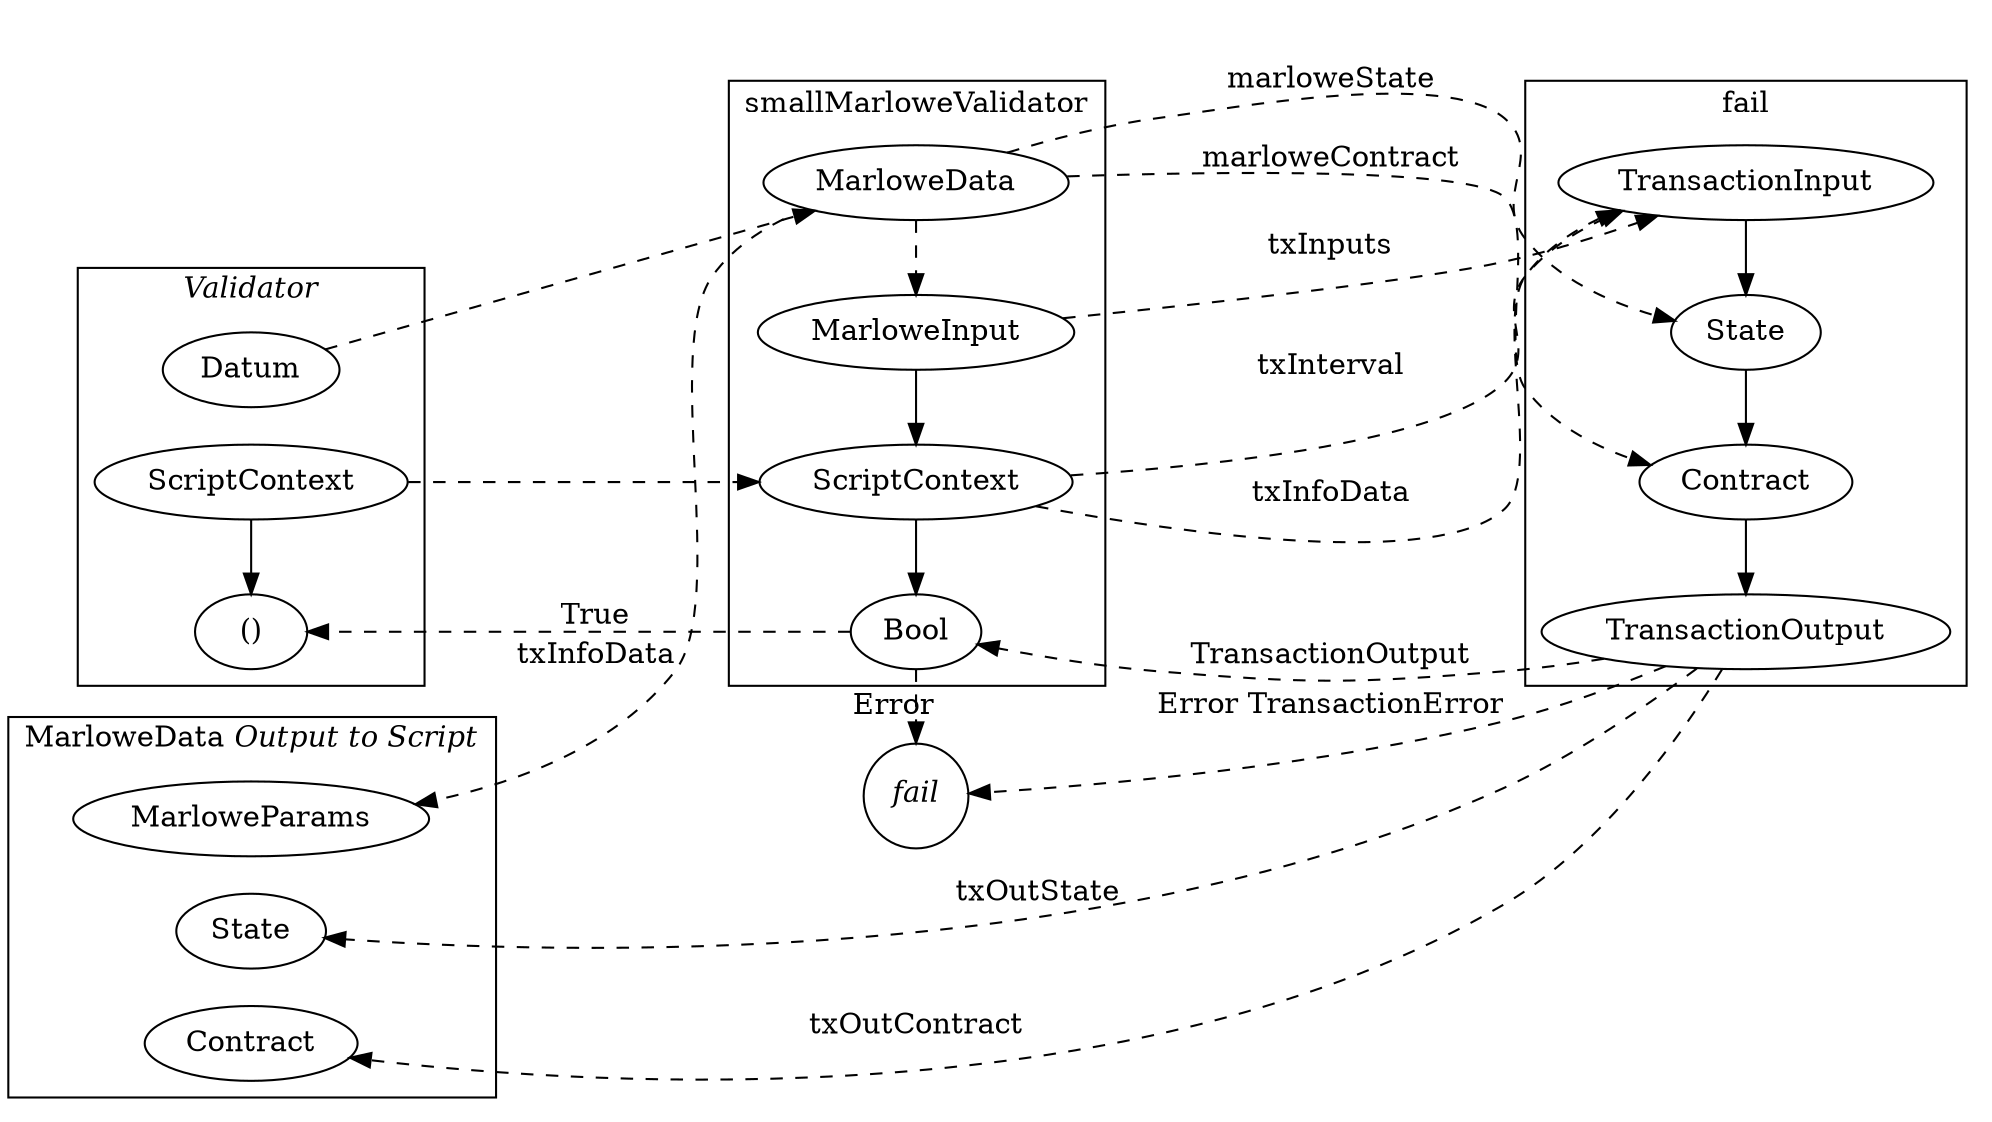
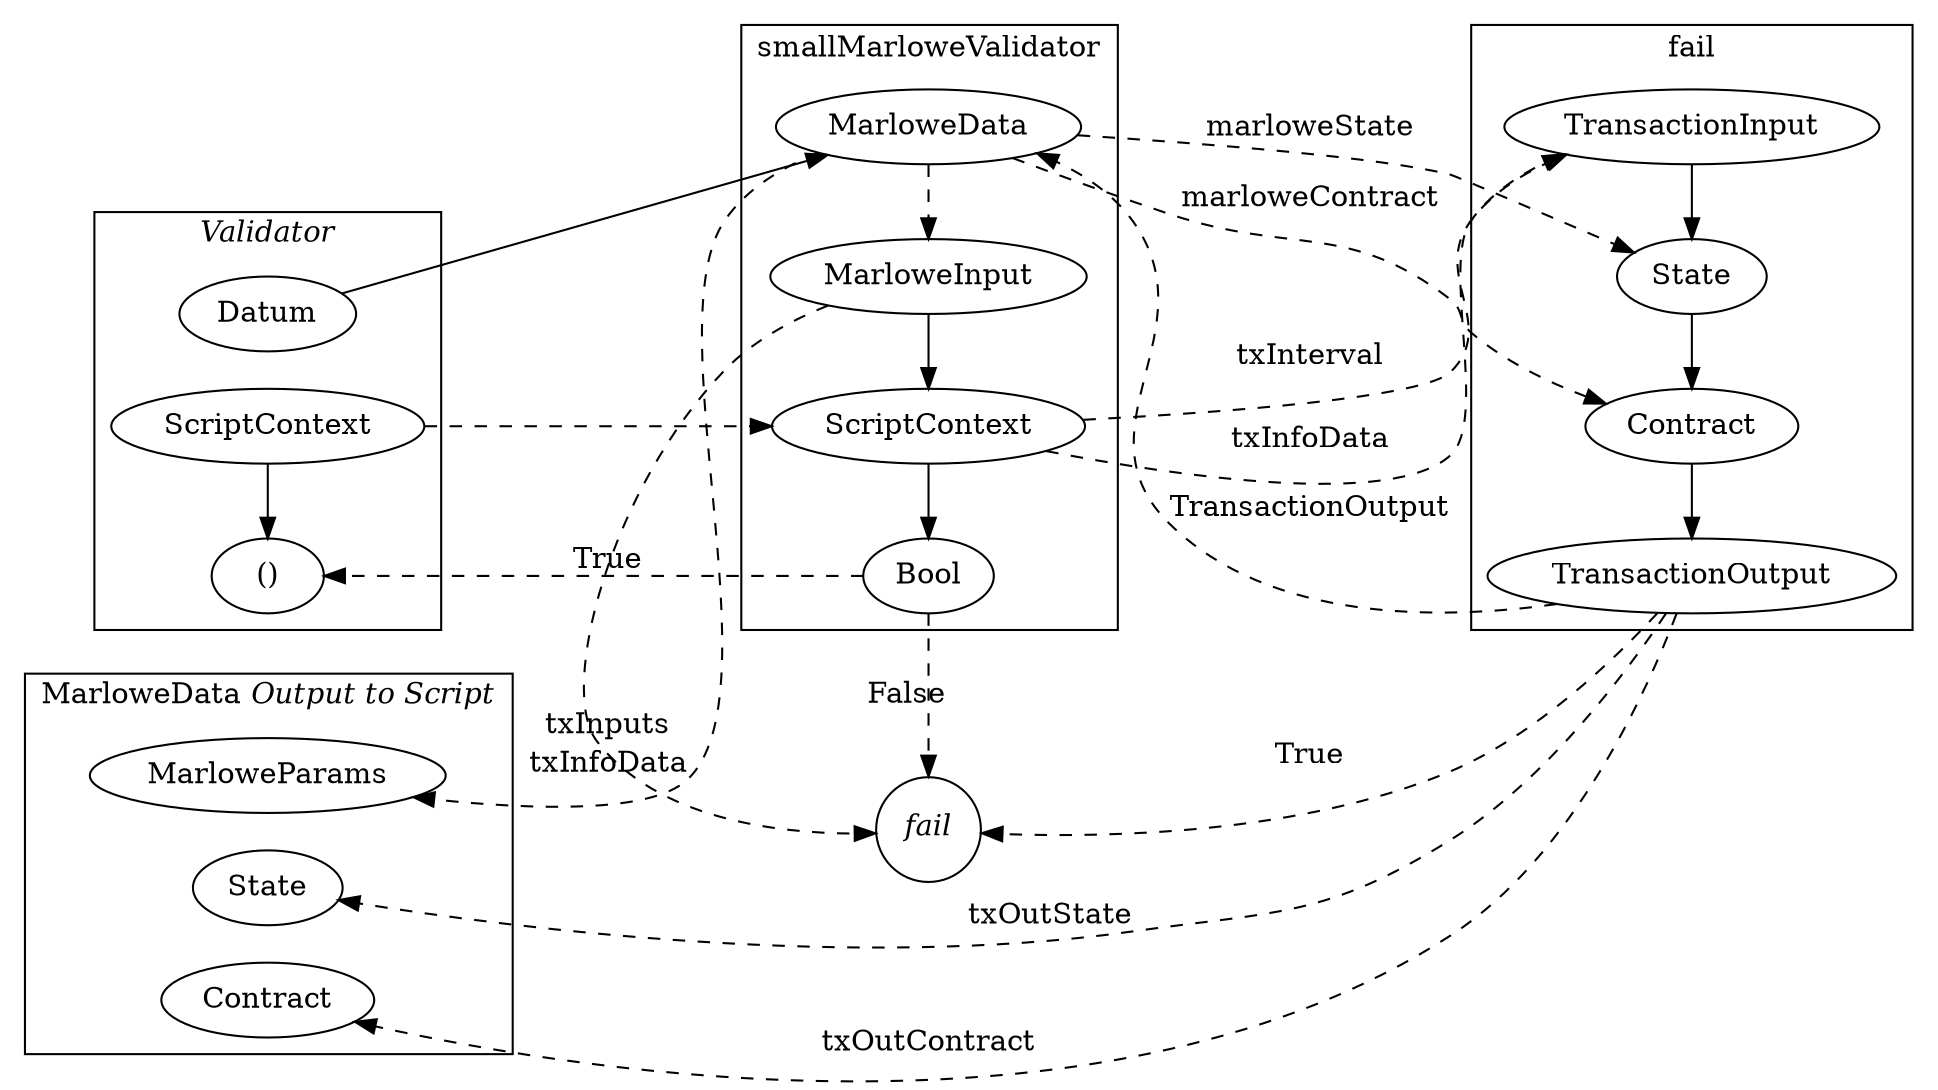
(560, 283) -> (575, 227)
(1353, 285) -> (593, 619)
(1301, 680) -> (1167, 520)
(894, 706) -> (907, 695)
(1331, 706) -> (1310, 756)
